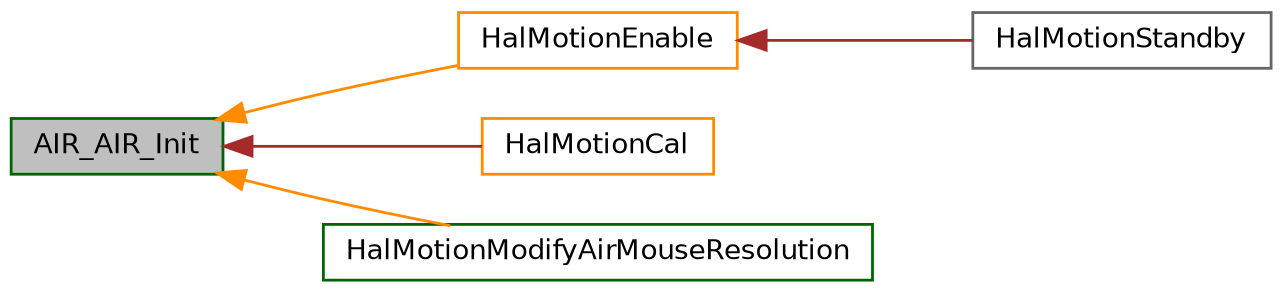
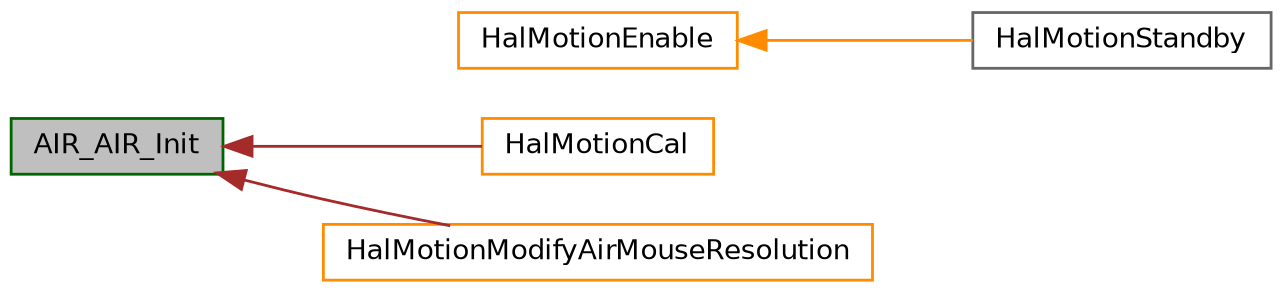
(870, 40) -> (870, 40)
(351, 87) -> none
(347, 205) -> (347, 205)
(598, 252) -> (598, 252)
